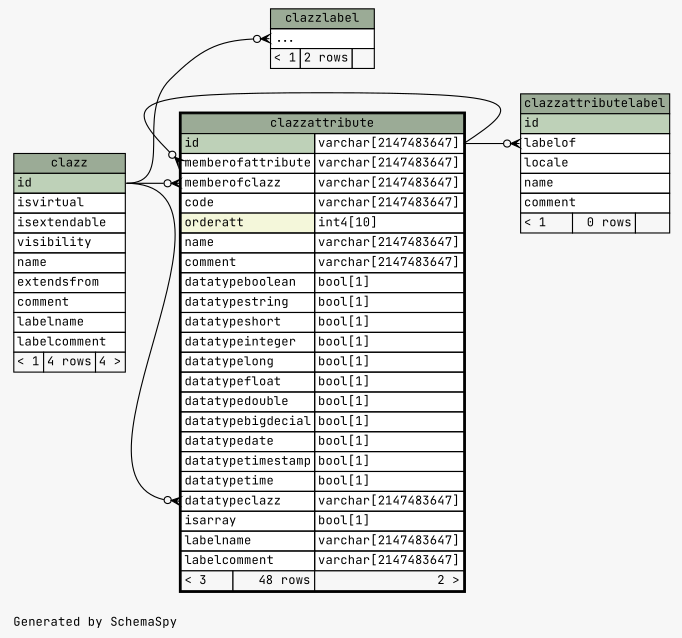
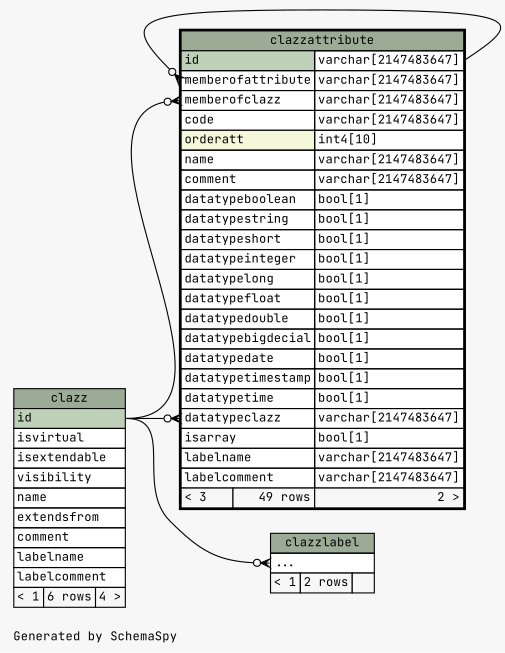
(595, 163) -> none
(70, 362) -> (70, 597)
(285, 580) -> (285, 497)
